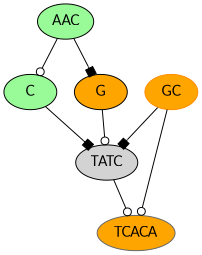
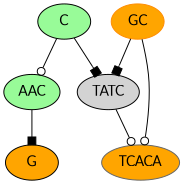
(50, 53) -> (50, 53)
(103, 123) -> none
